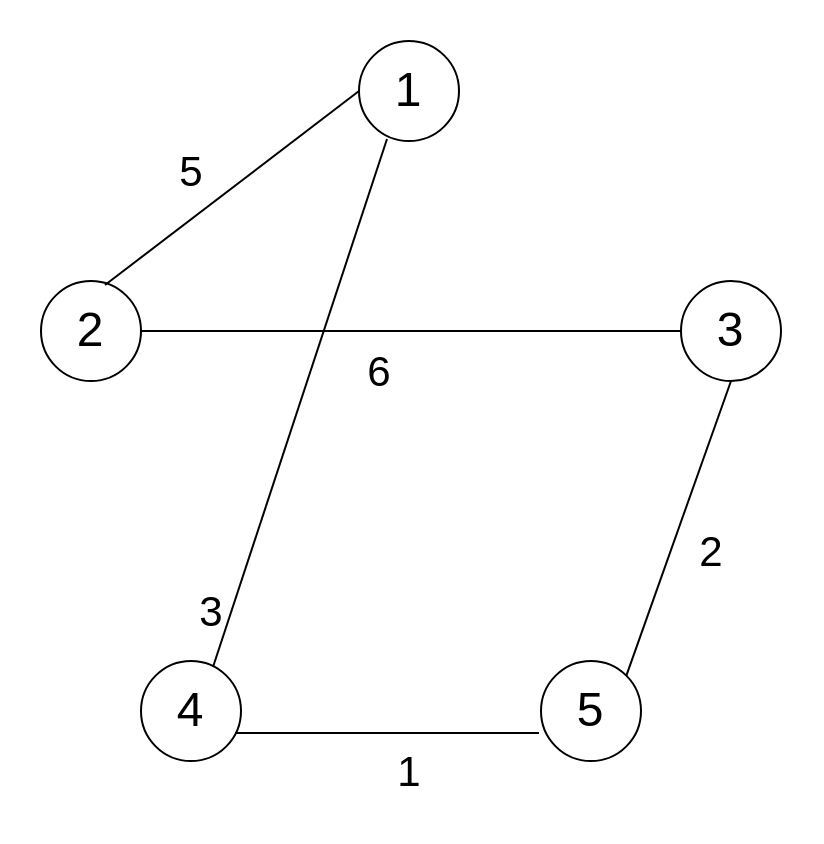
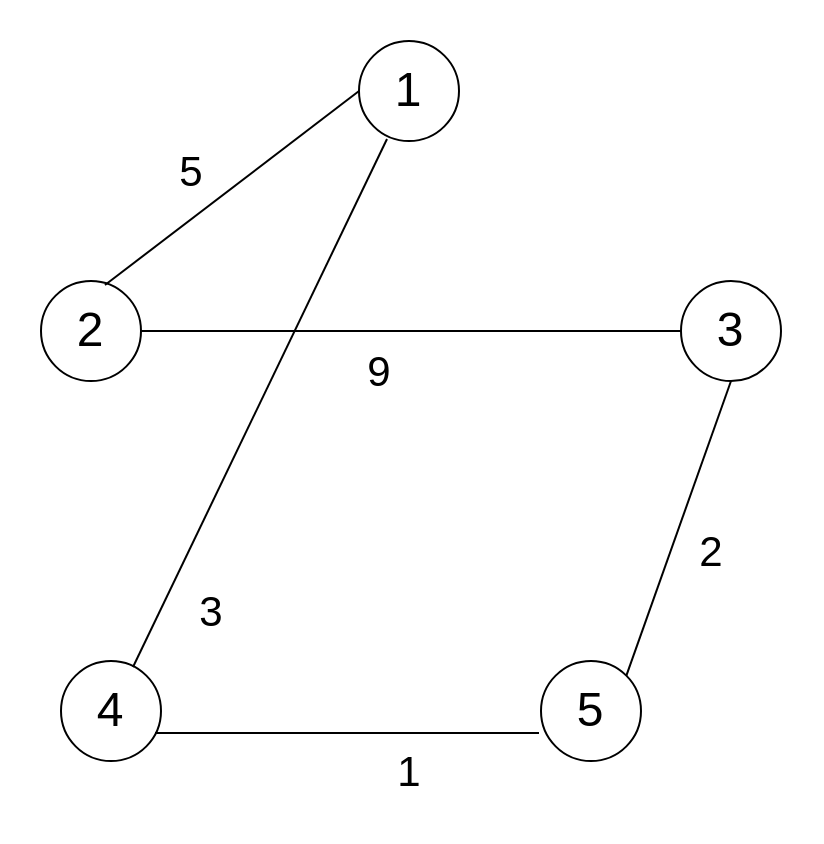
(380, 371) -> (380, 371)
(191, 711) -> (111, 711)
